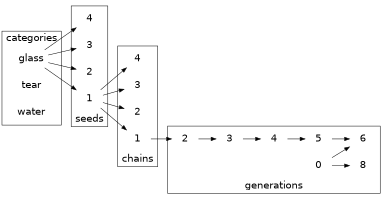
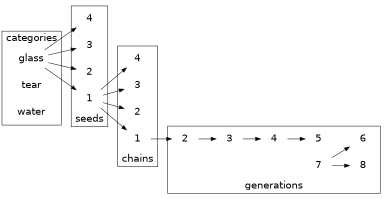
(338, 139) -> none
(318, 166) -> (318, 166)
